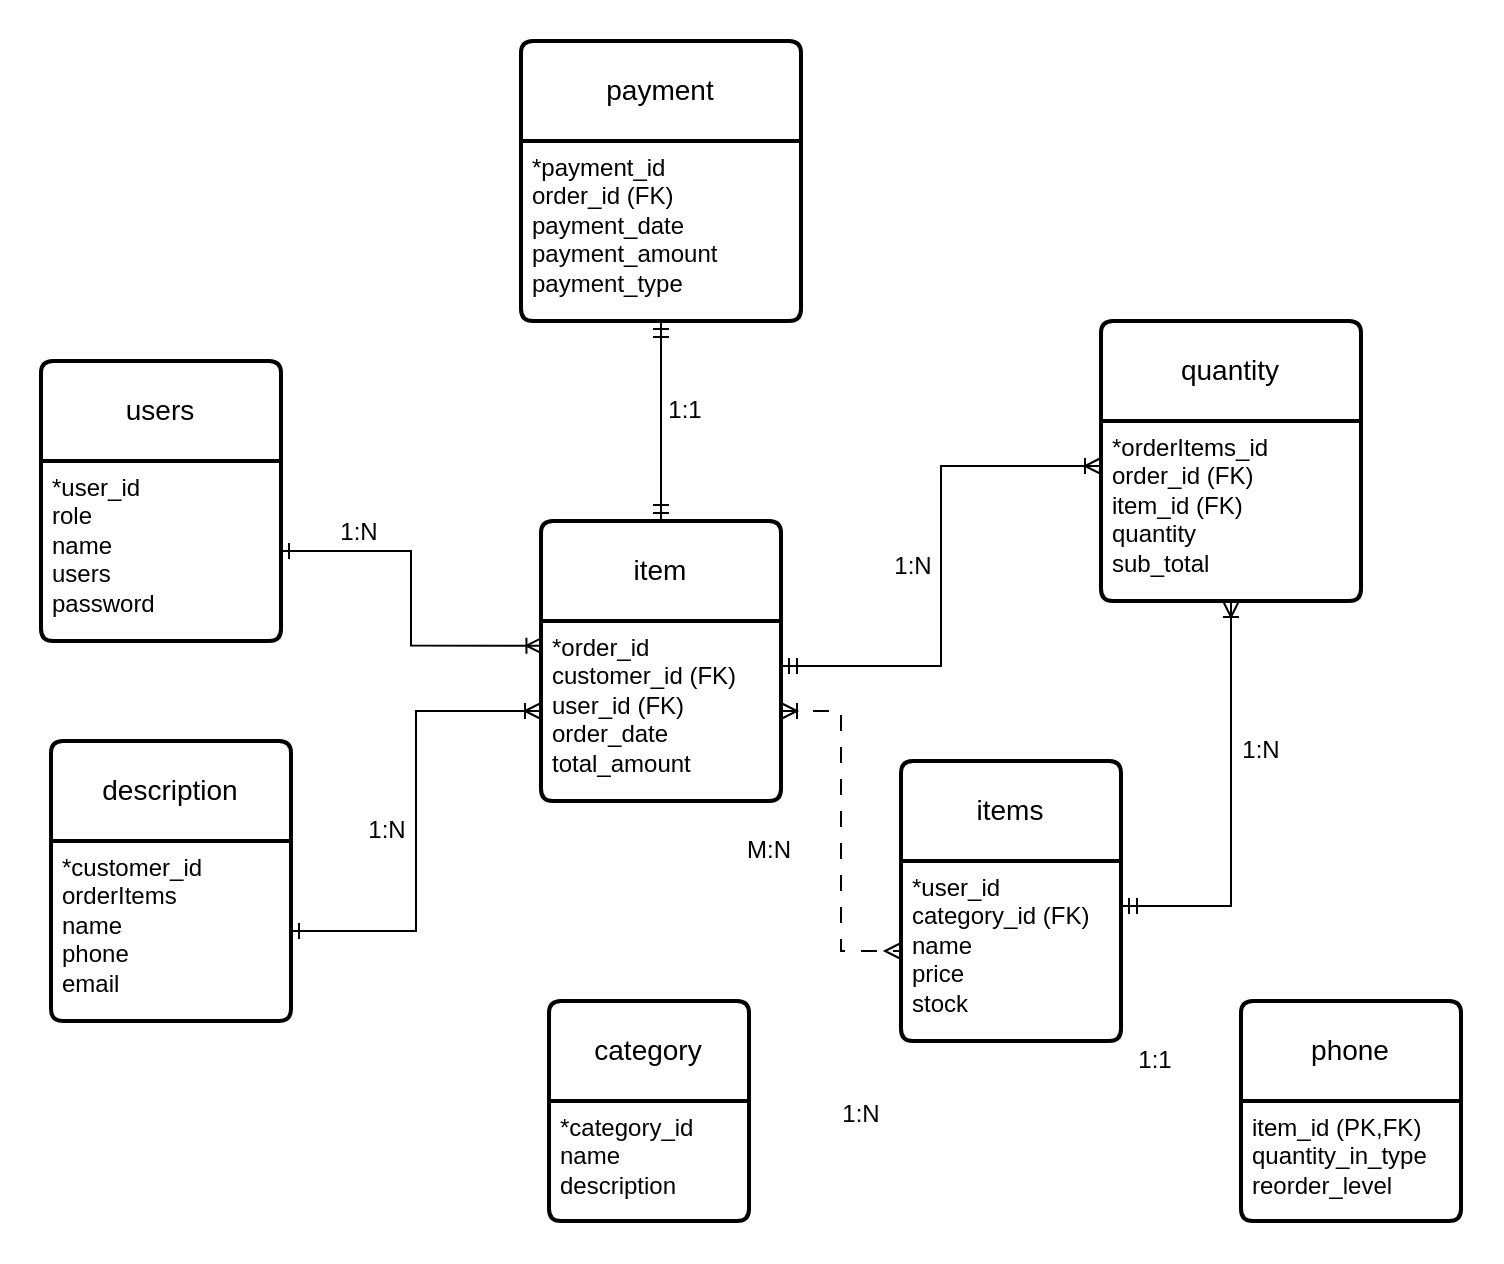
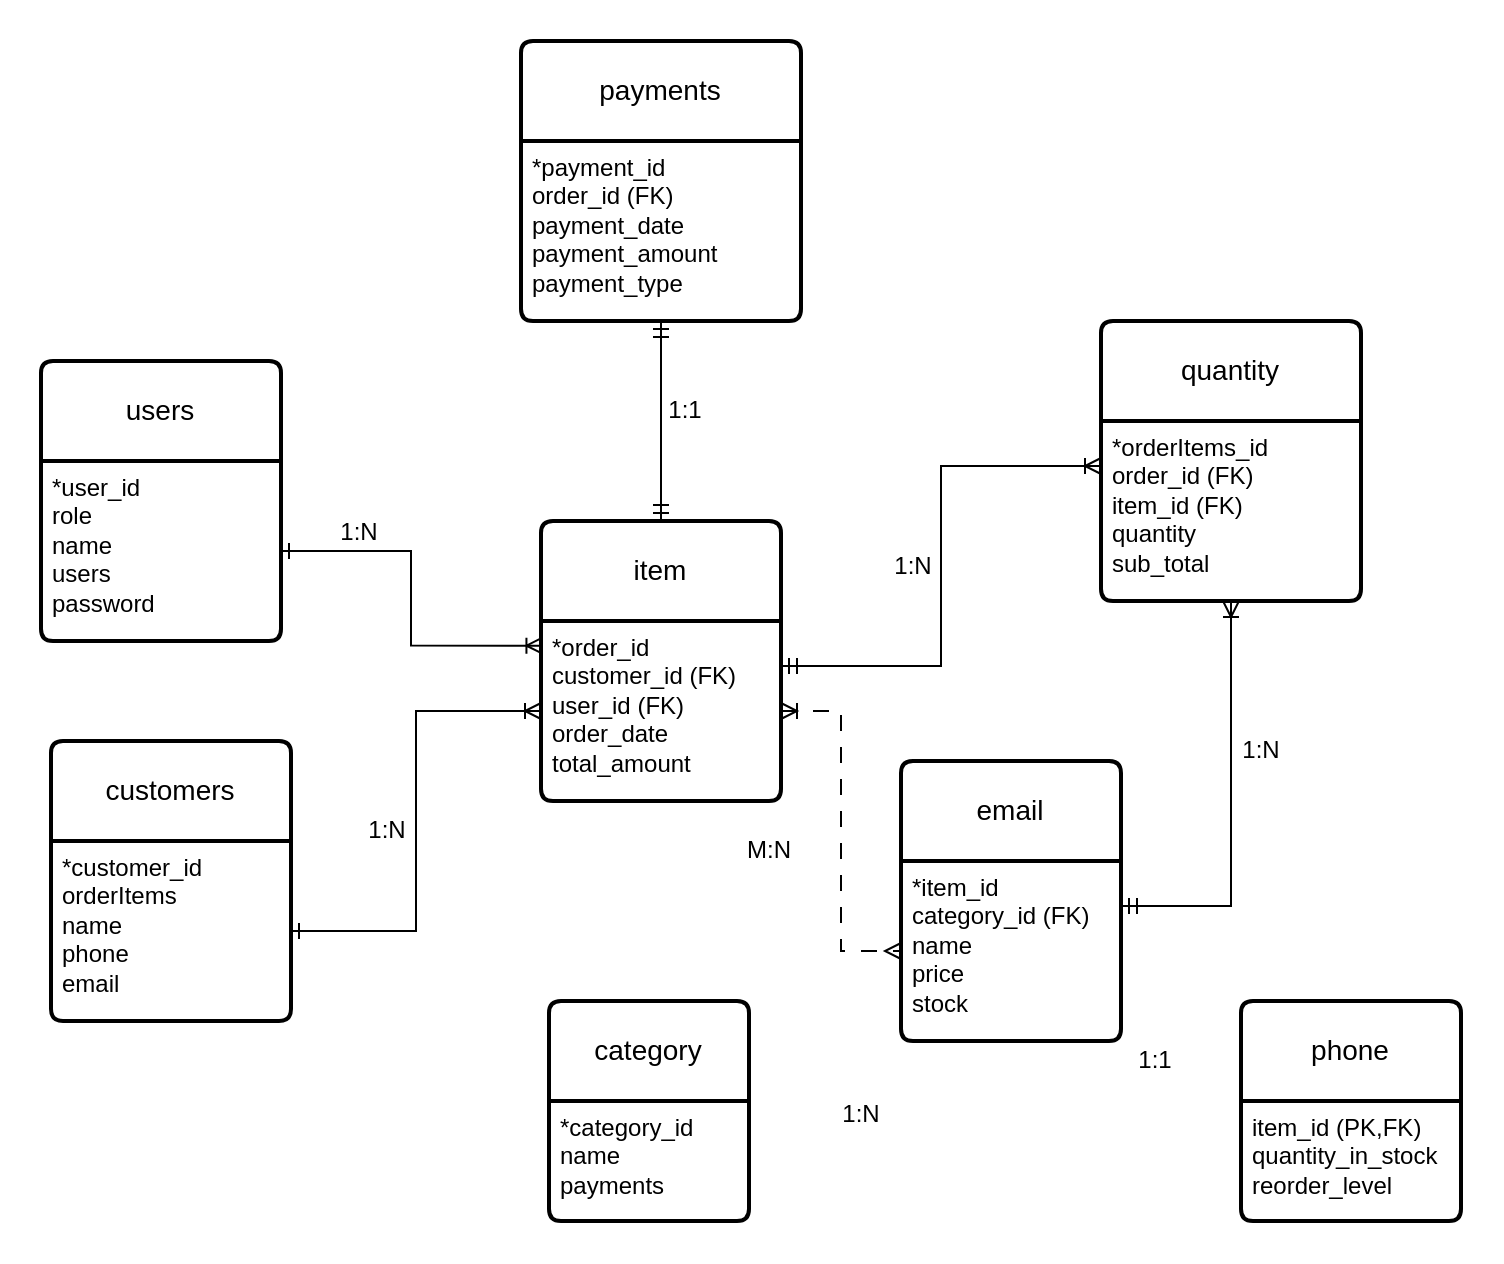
(661, 91) -> (661, 91)
(171, 791) -> (171, 791)
(1011, 811) -> (1011, 811)
(1014, 947) -> (1014, 947)
(639, 1158) -> (639, 1158)
(1354, 1158) -> (1361, 1158)
